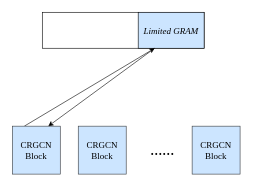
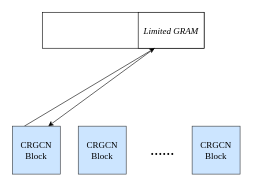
(171, 30) -> (171, 30)
